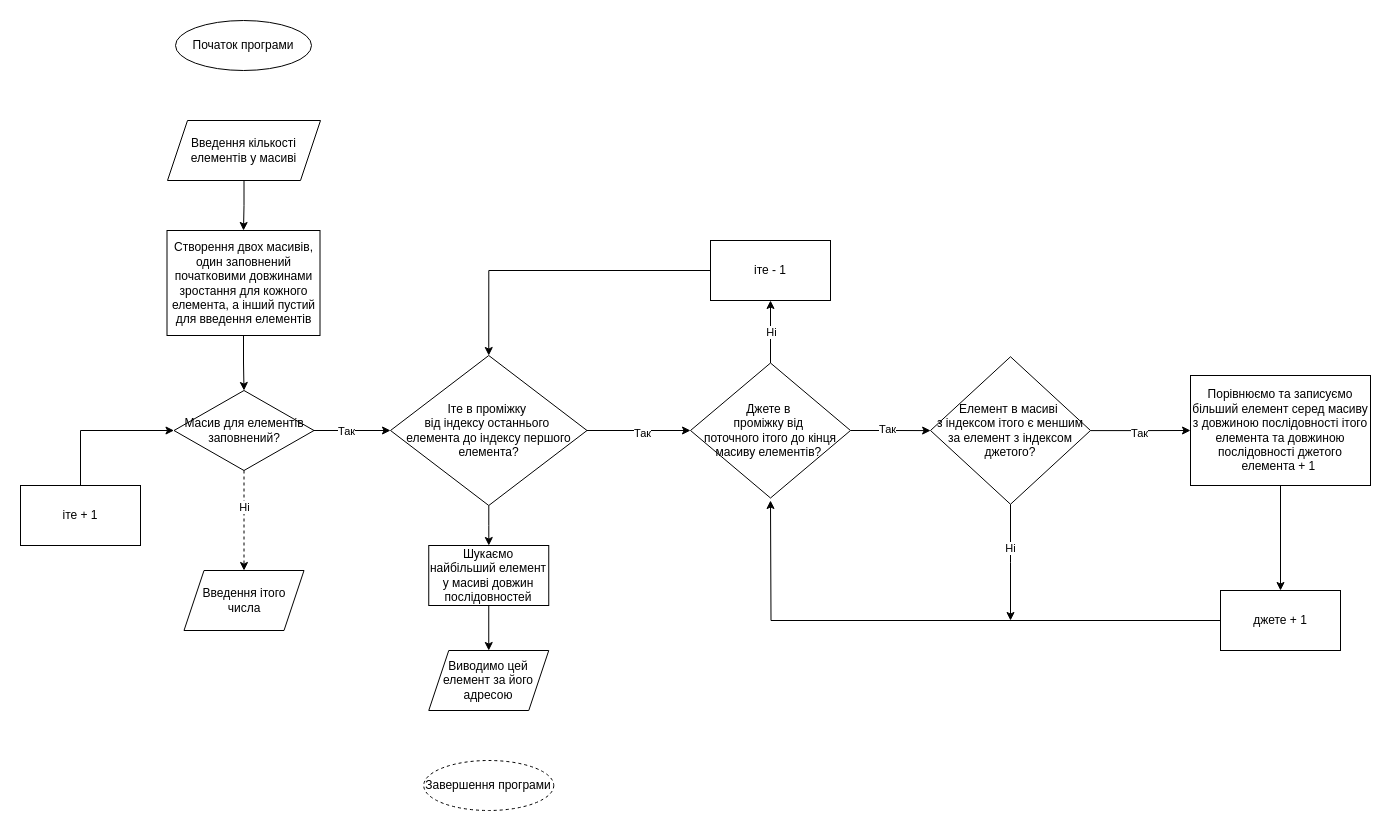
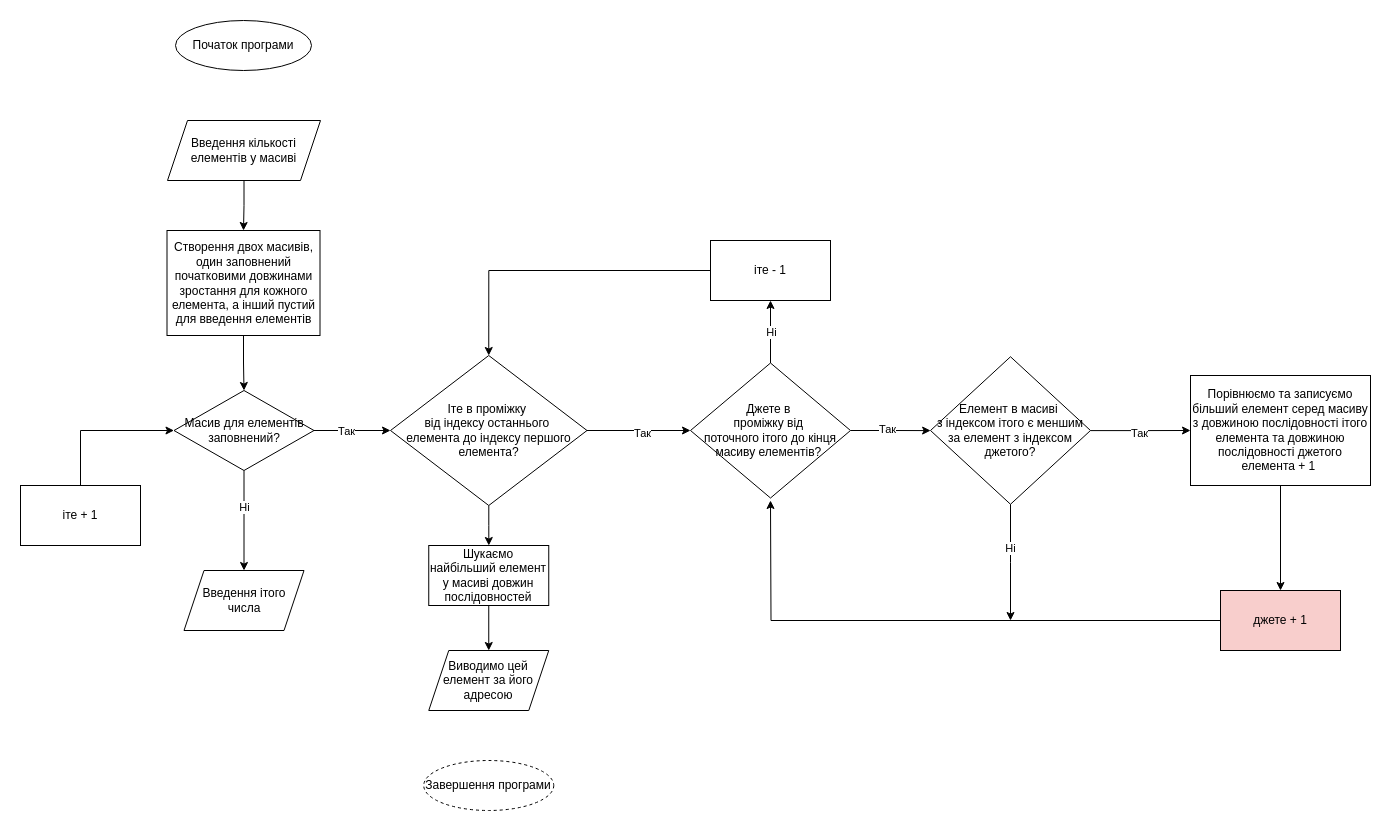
(244, 537) -> (244, 537)
(1281, 621) -> (1281, 621)
